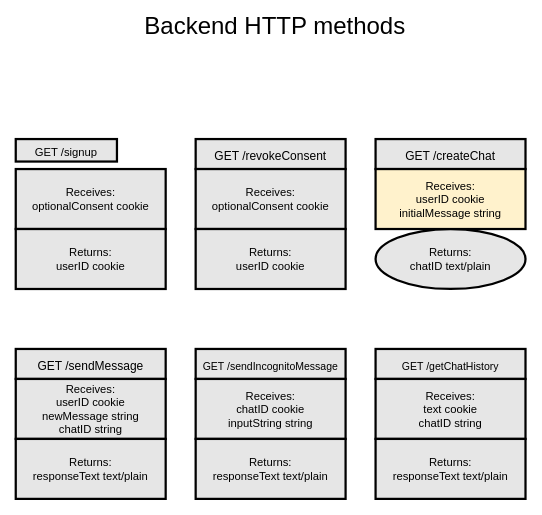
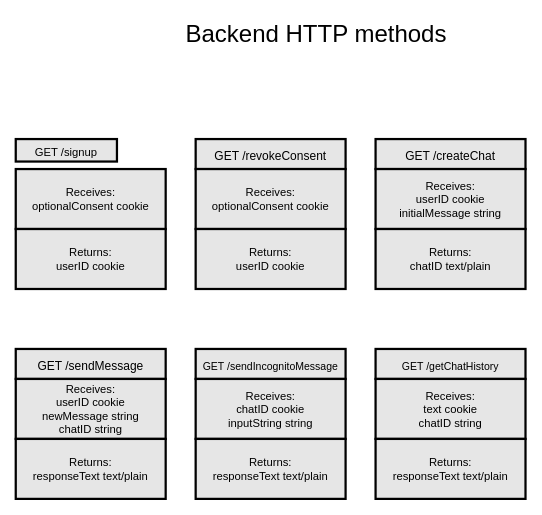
(275, 27) -> (316, 34)
(450, 199) -> (450, 199)
(450, 259) -> (450, 259)
